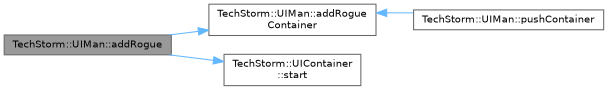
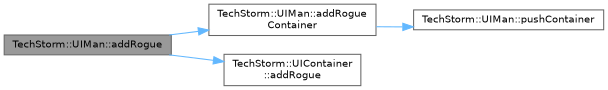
(400, 13) -> (389, 27)
(292, 70) -> (292, 70)
